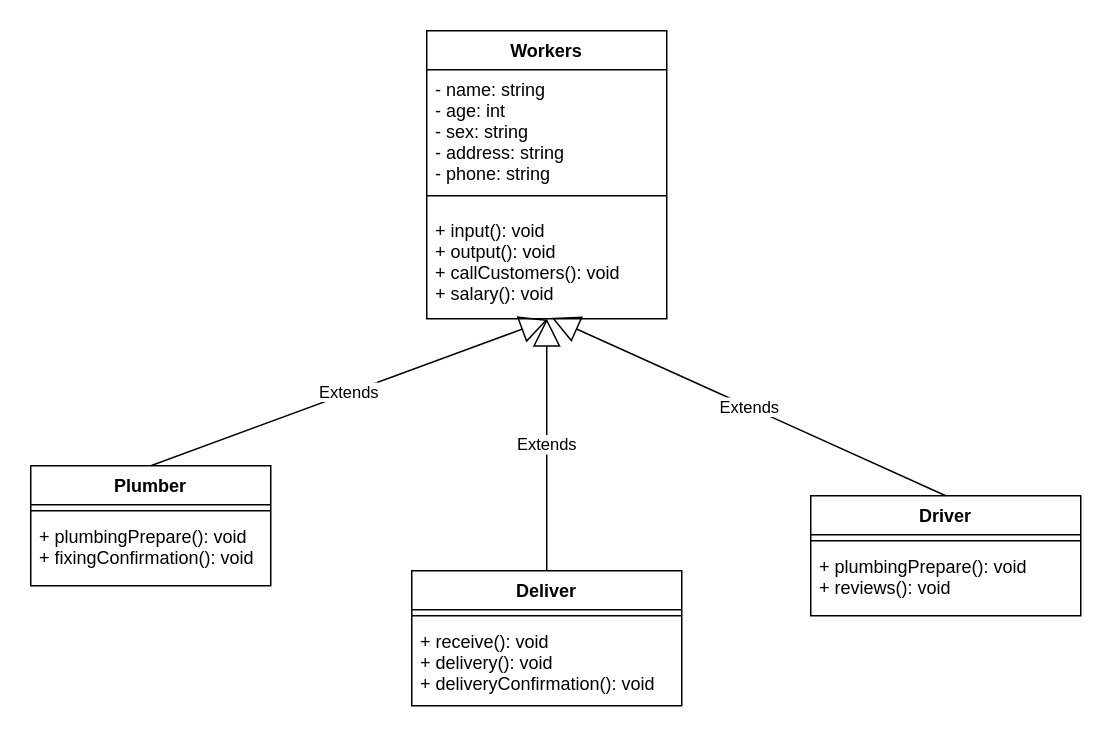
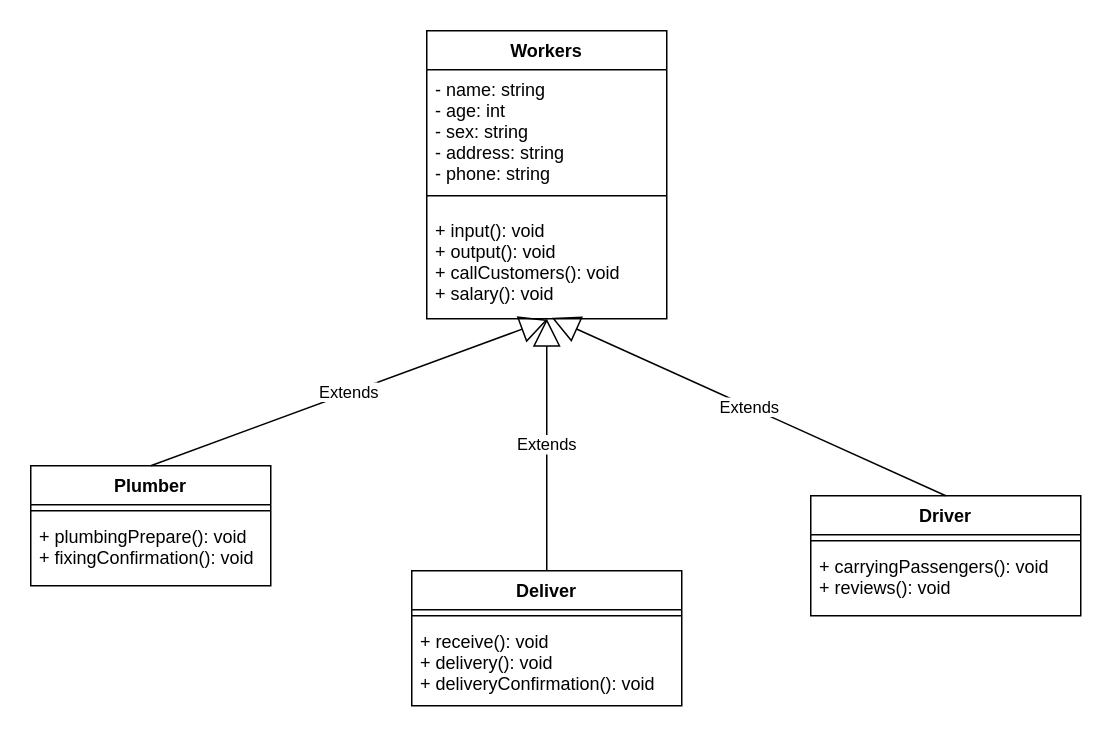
(931, 567) -> (948, 567)
